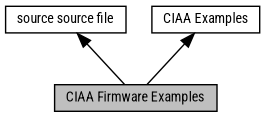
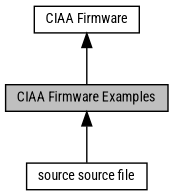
(206, 20) -> (87, 20)
(106, 64) -> (87, 145)
